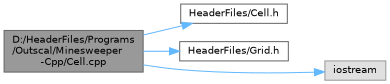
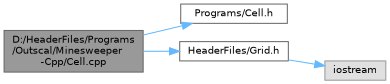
(234, 14) -> (234, 14)
(229, 72) -> (302, 62)
